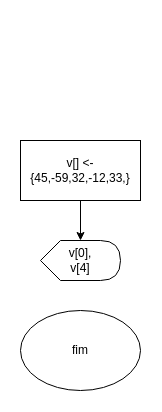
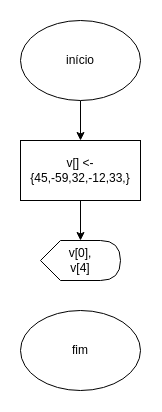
none -> (81, 61)
none -> (81, 117)
